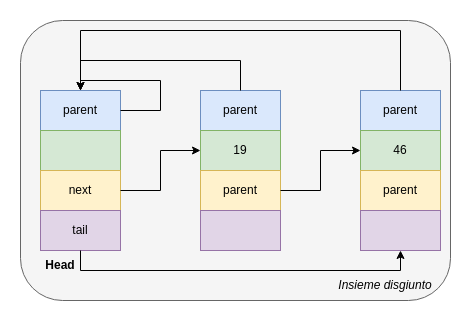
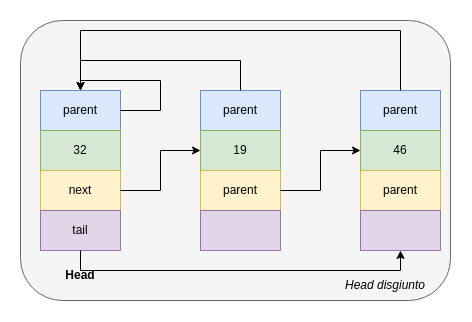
none -> (81, 151)
(61, 266) -> (81, 276)
(386, 286) -> (386, 286)
